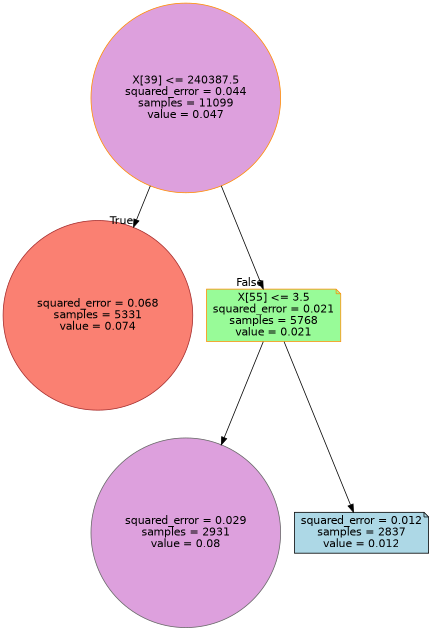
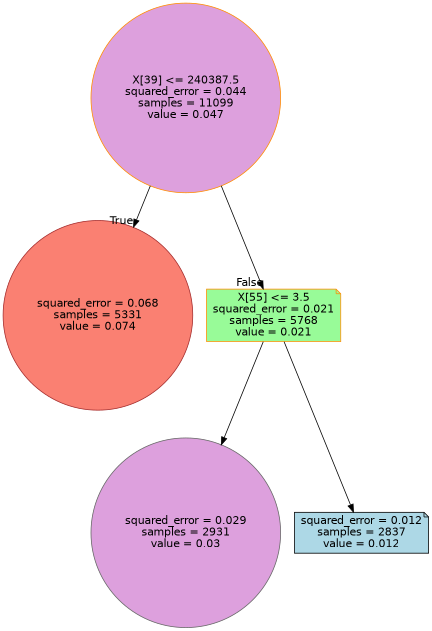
(186, 533) -> (186, 533)
